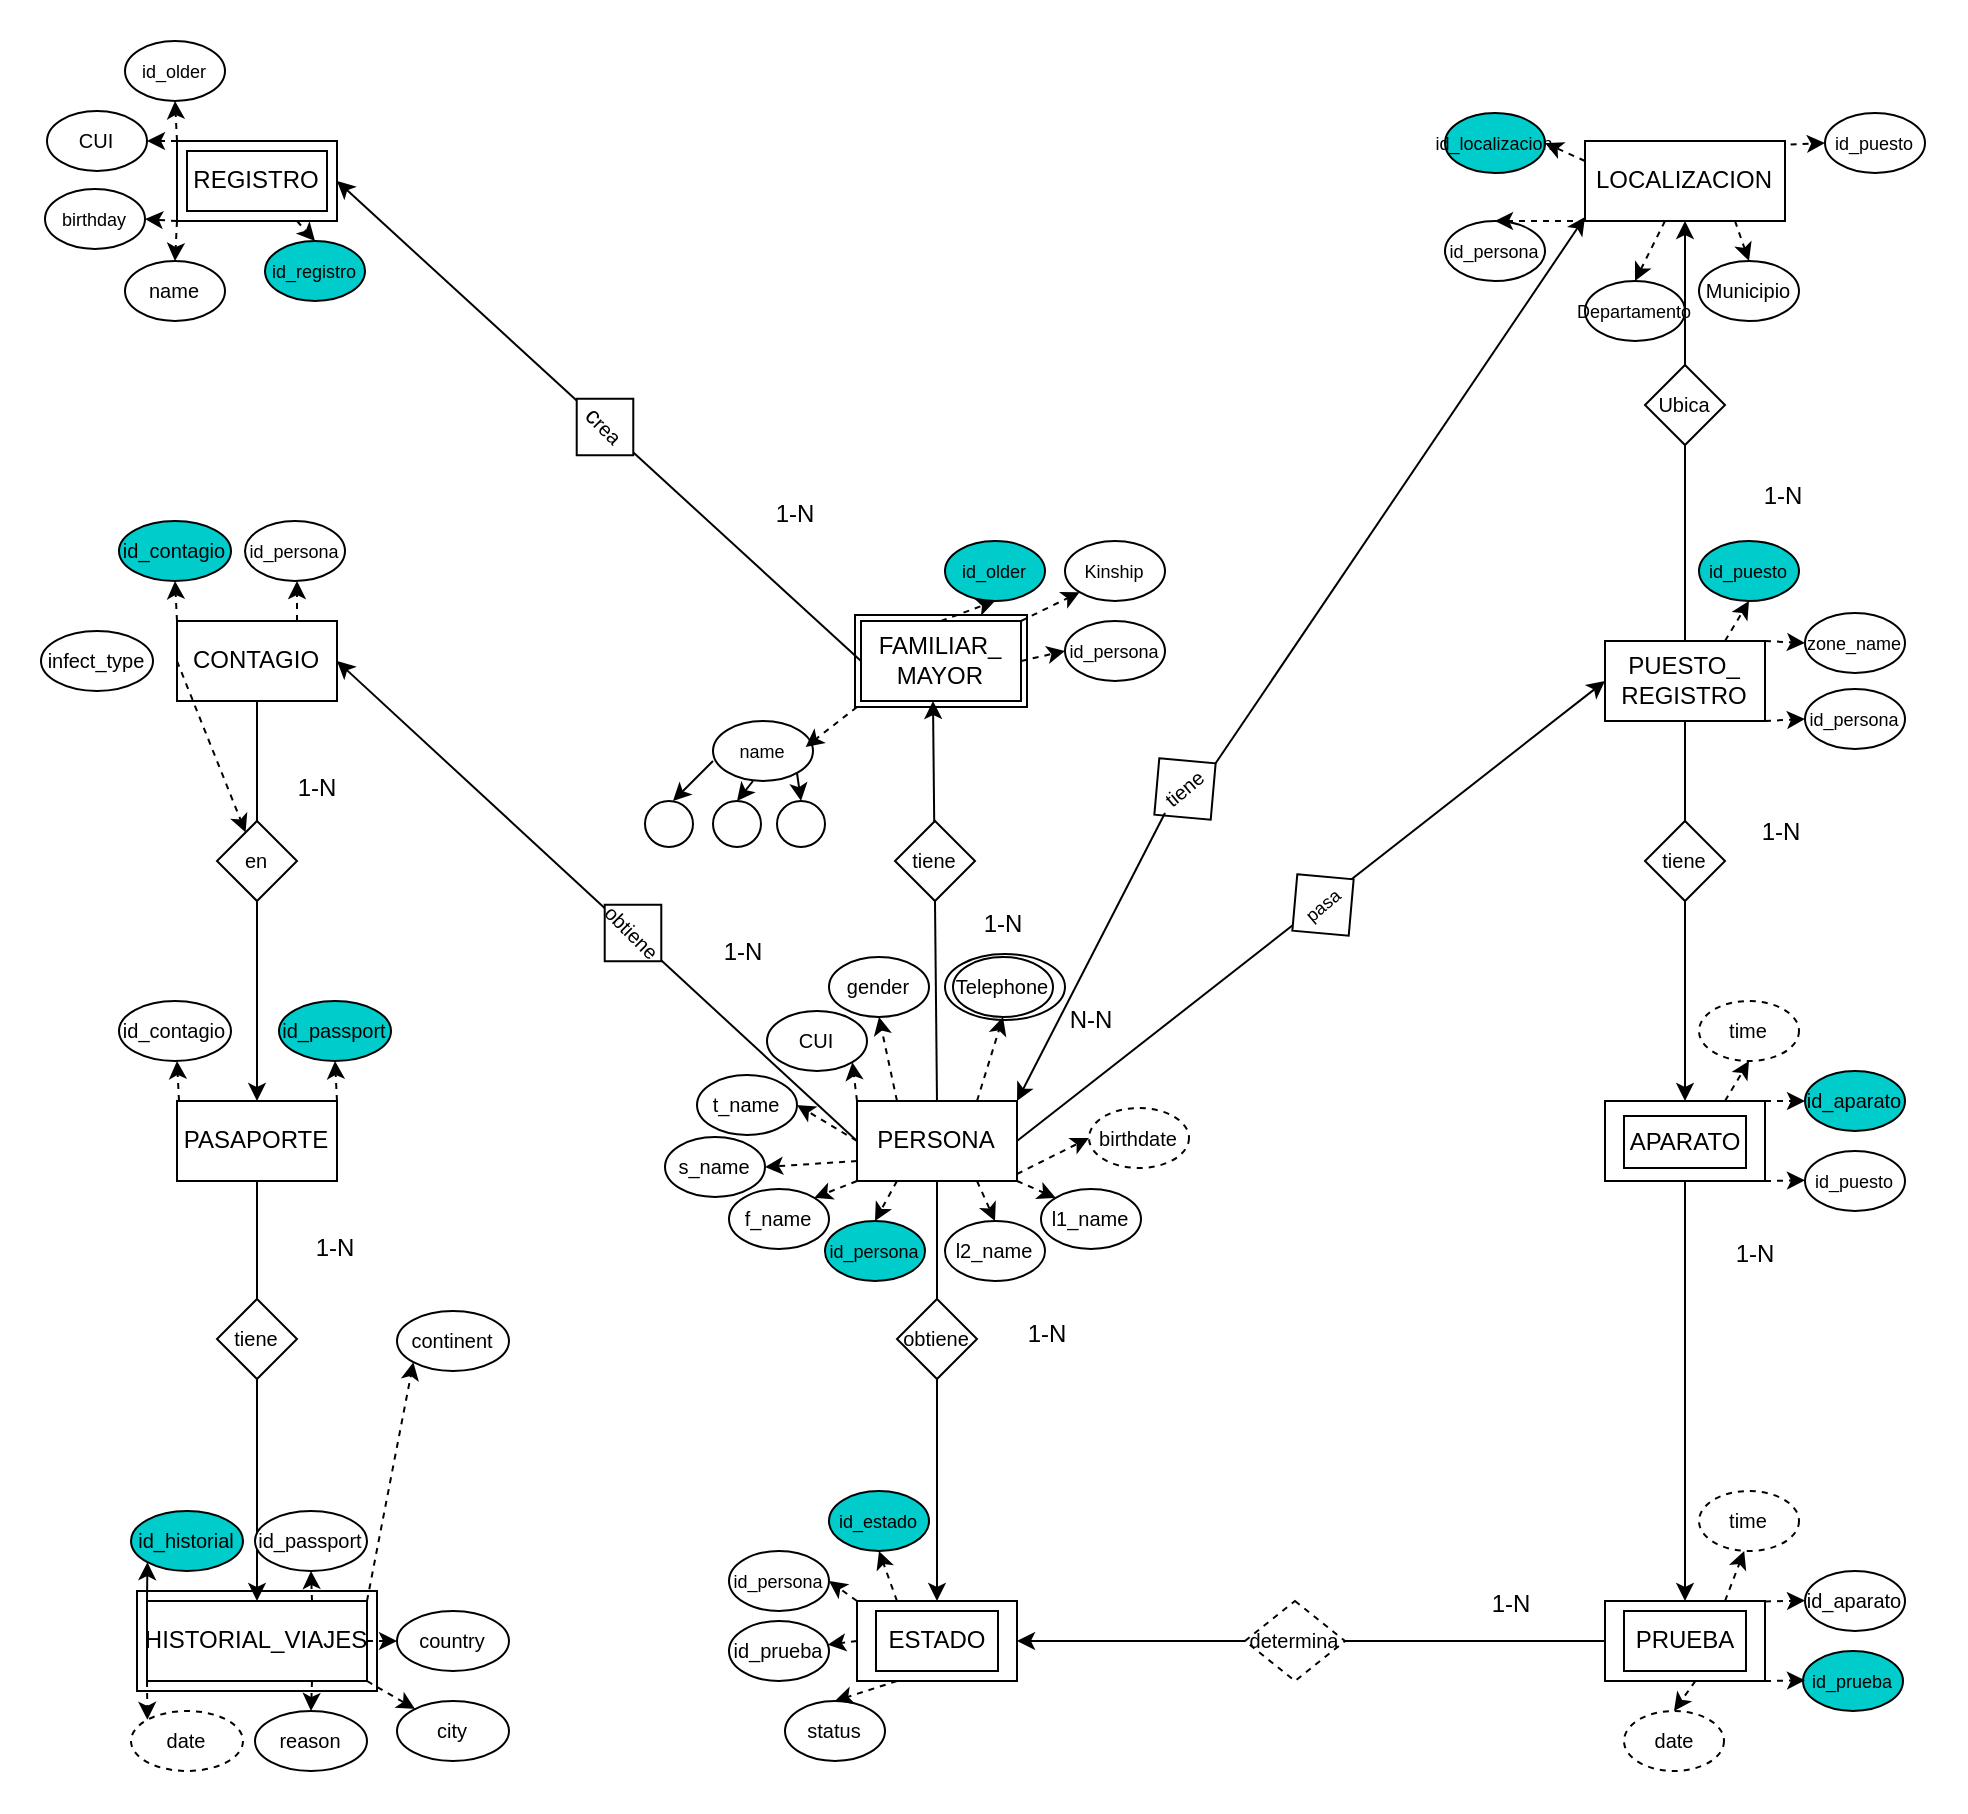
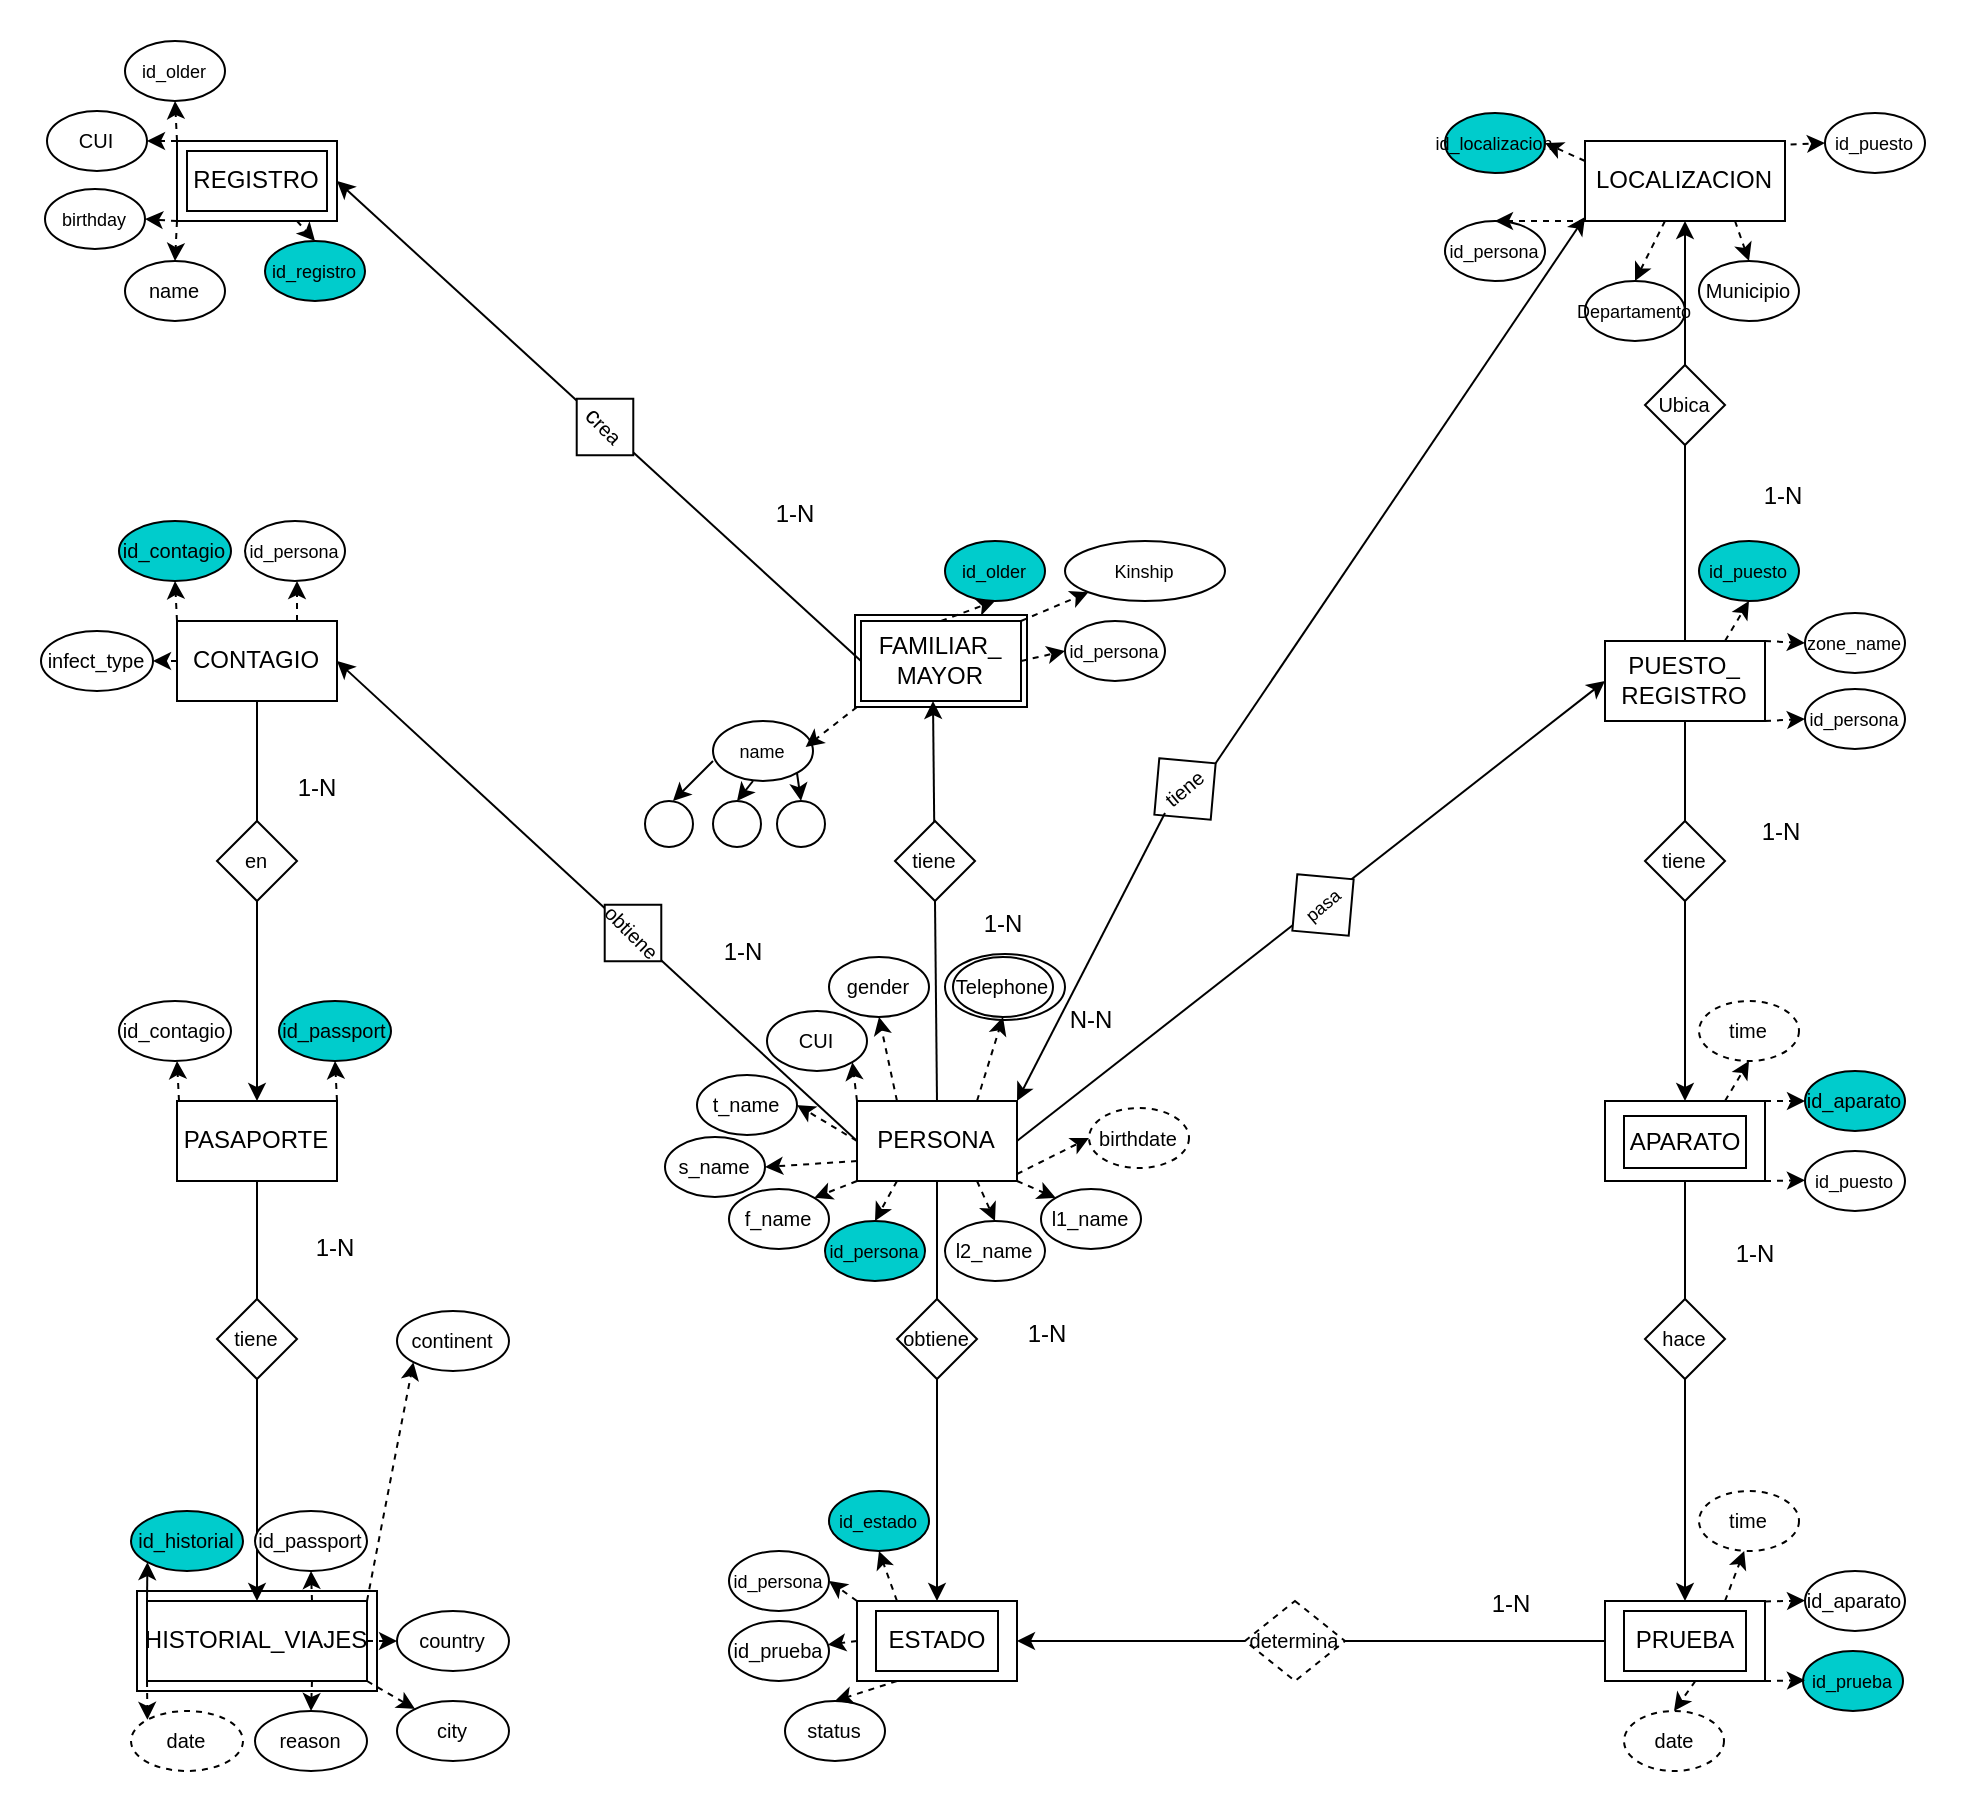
(1115, 571) -> (1145, 571)
(209, 740) -> (172, 661)
none -> (1685, 1339)
